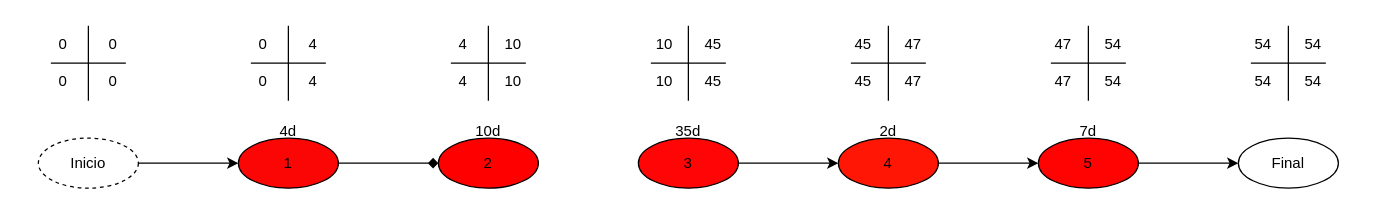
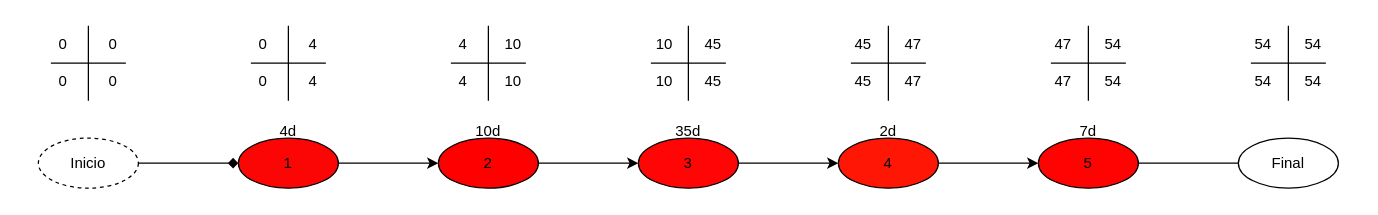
(228, 163) -> (227, 163)
(427, 163) -> (428, 163)
none -> (584, 163)
(1228, 163) -> (1232, 163)
